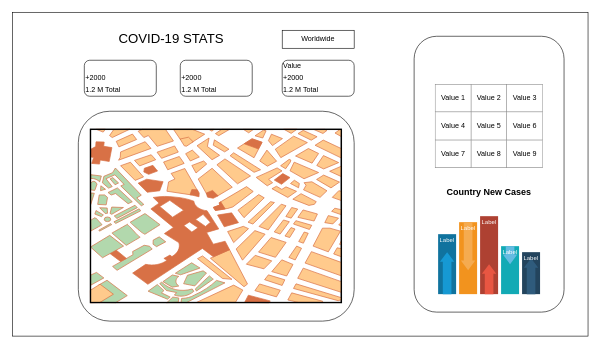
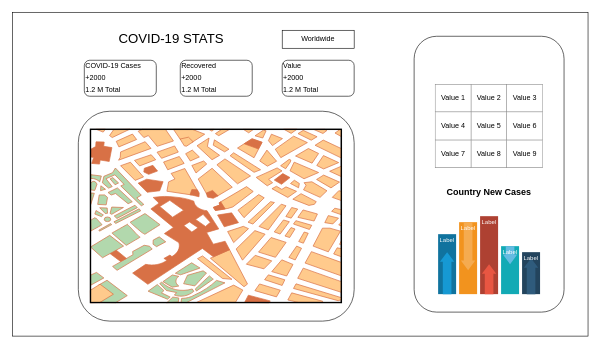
none -> (120, 66)
none -> (216, 66)
